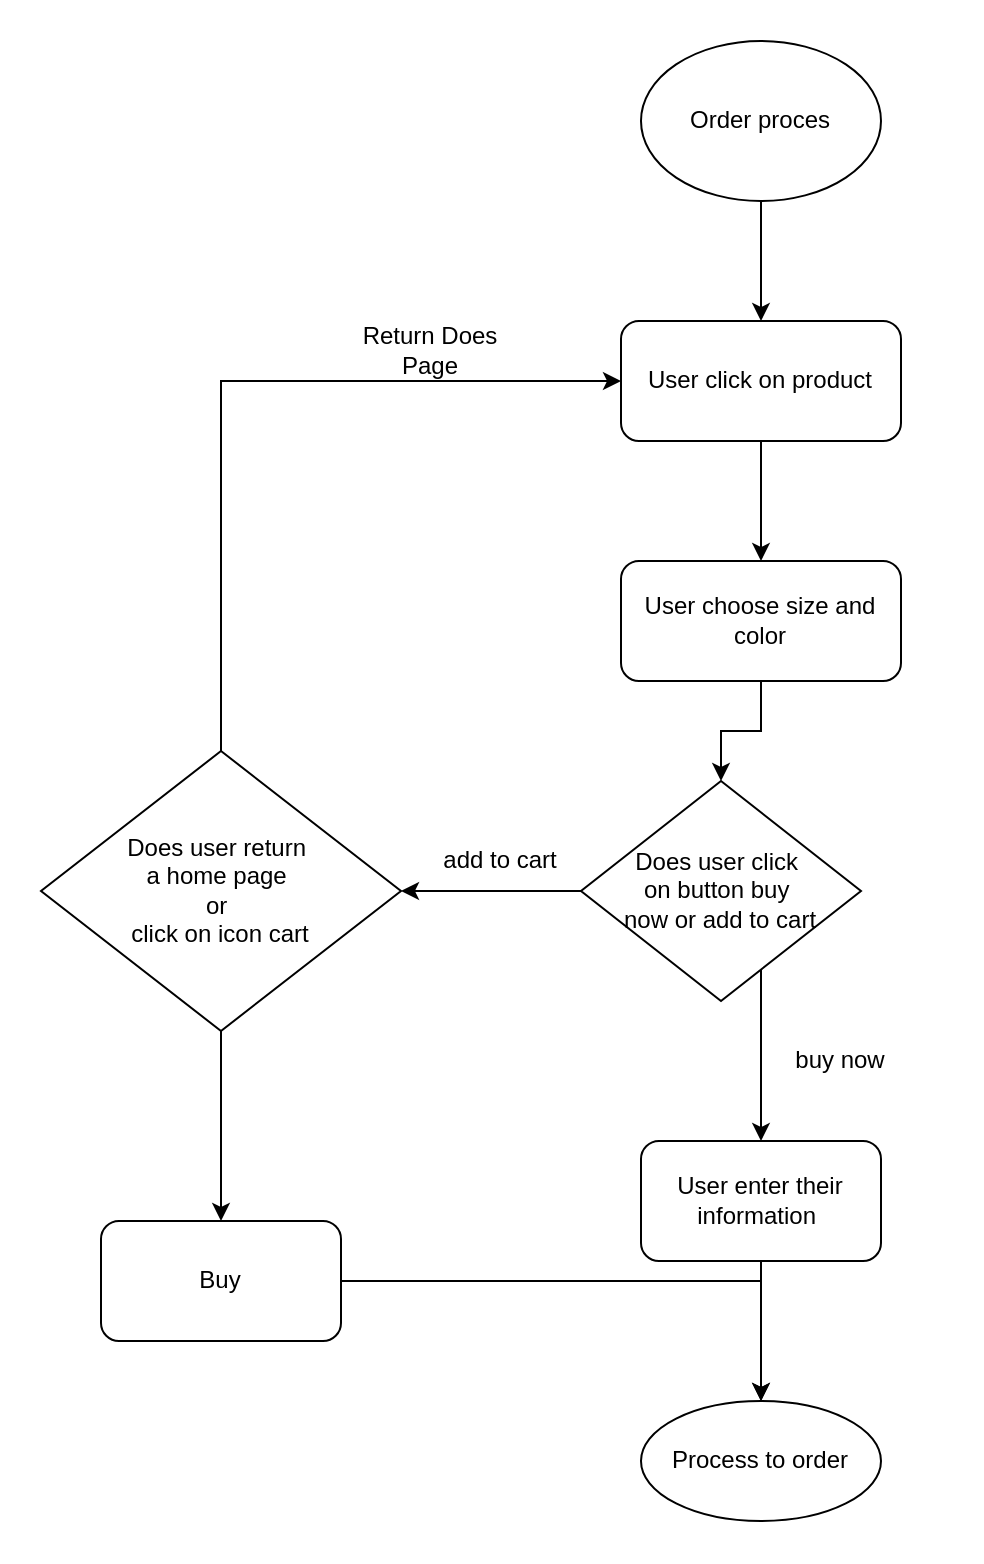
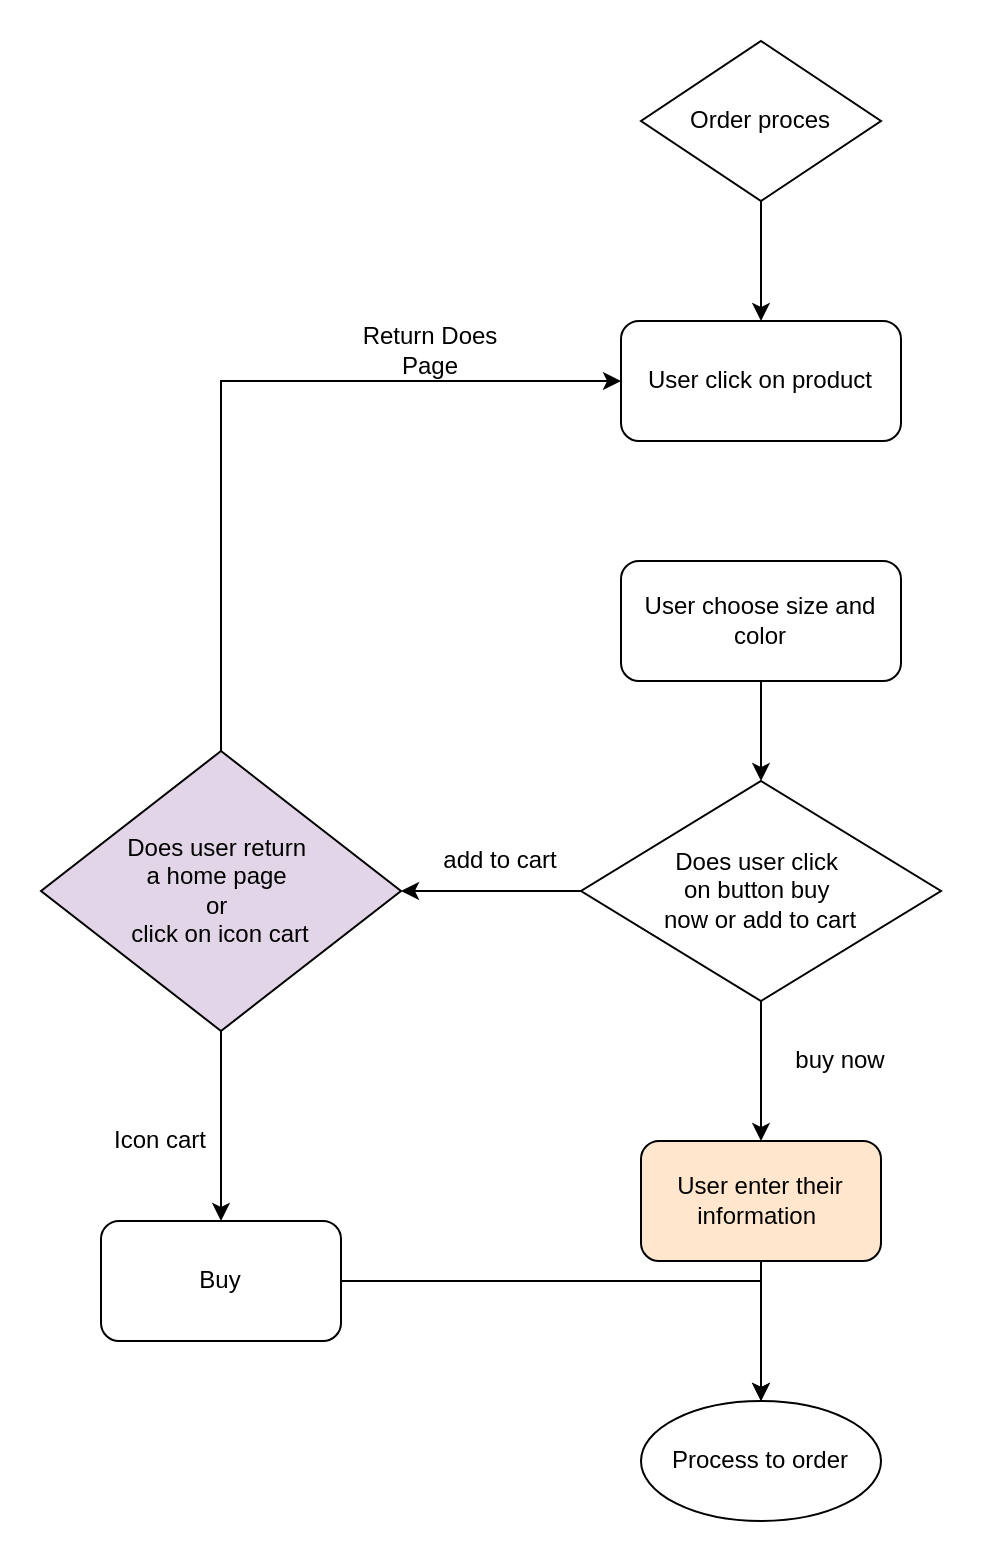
(761, 121) -> (761, 121)
(761, 494) -> none
(221, 891) -> (221, 891)
(721, 891) -> (761, 891)
none -> (161, 1141)
(761, 1201) -> (761, 1201)
